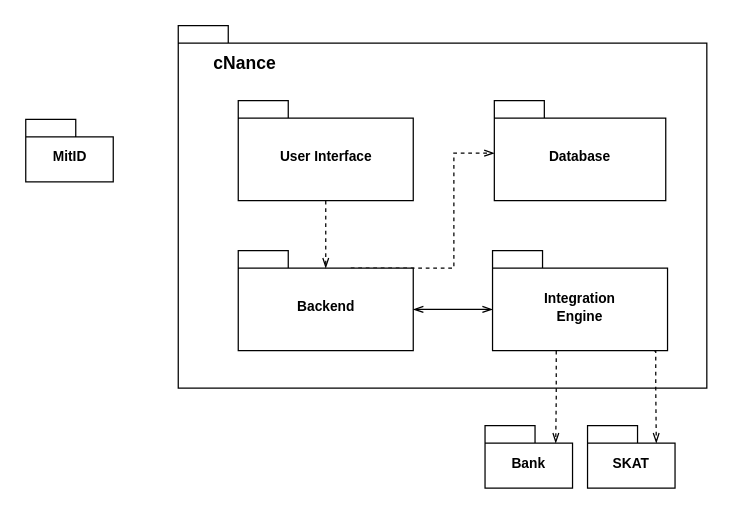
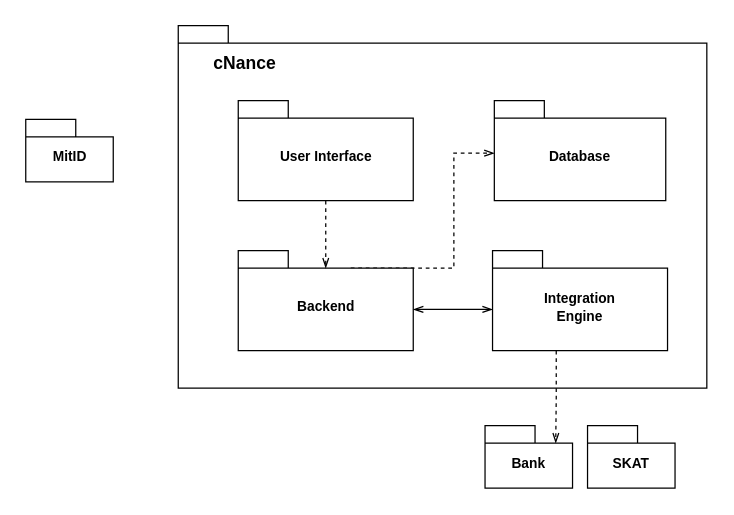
(656, 395) -> none
